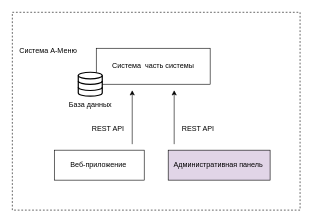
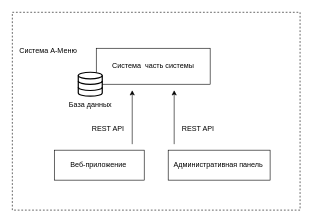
(219, 165) -> (219, 165)
